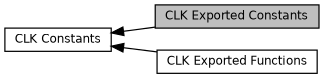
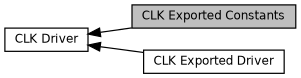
(58, 40) -> (46, 40)
(237, 62) -> (214, 62)
